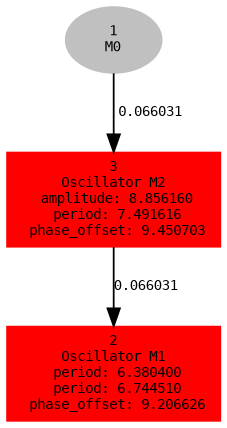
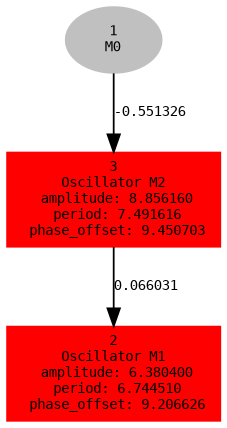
(155, 113) -> (155, 113)
(114, 373) -> (114, 373)
